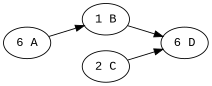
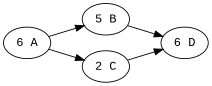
(106, 19) -> (106, 19)
none -> (62, 53)
